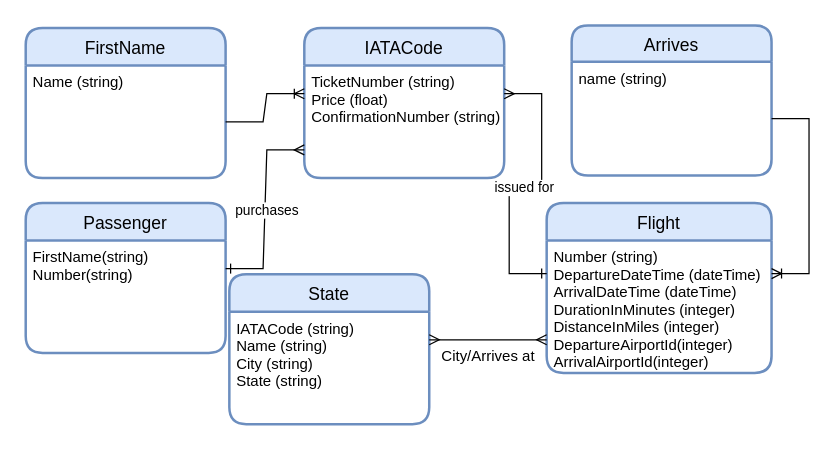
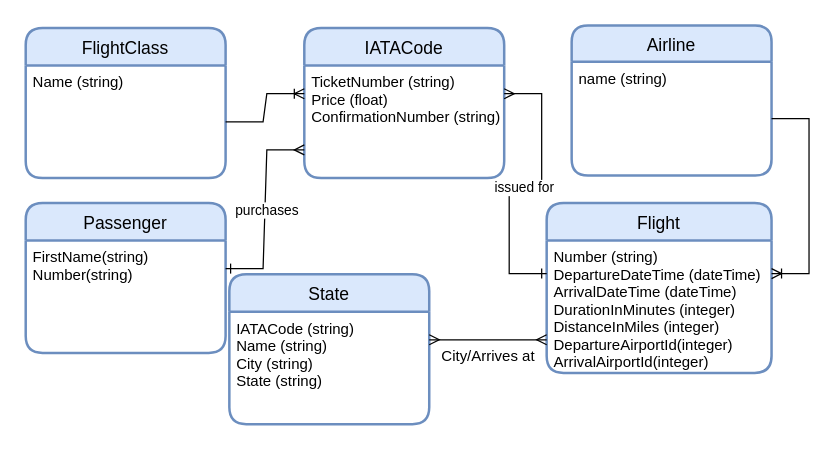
(671, 45) -> (671, 45)
(125, 48) -> (125, 48)
